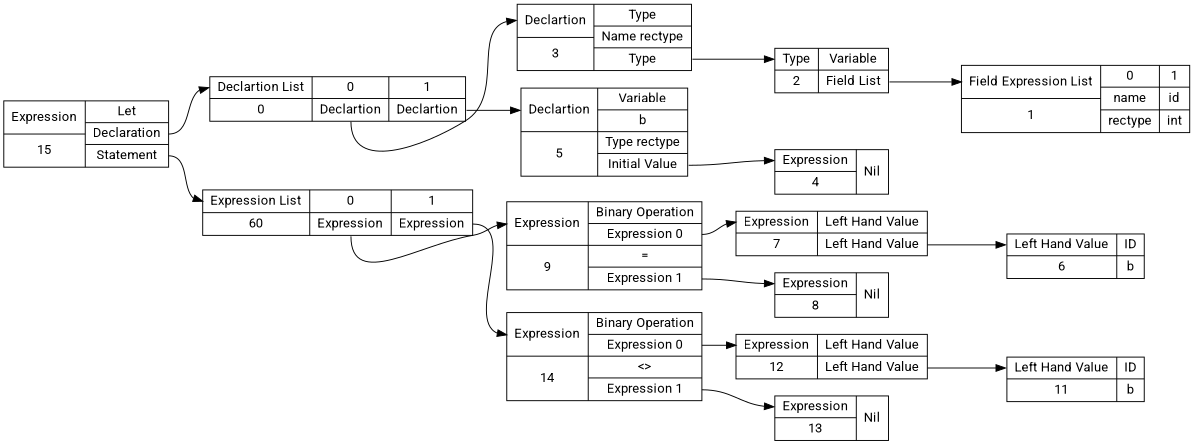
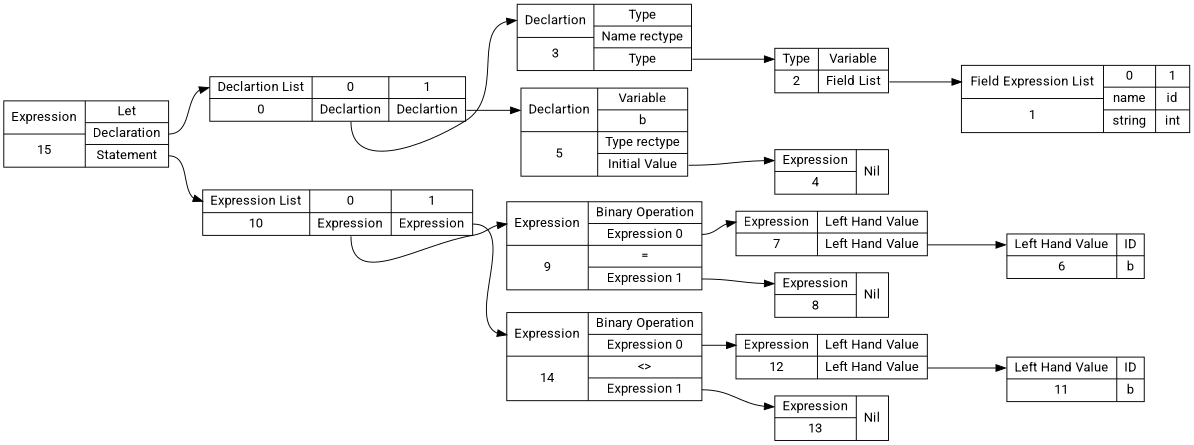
(1130, 121) -> (1130, 121)
(256, 224) -> (256, 224)
